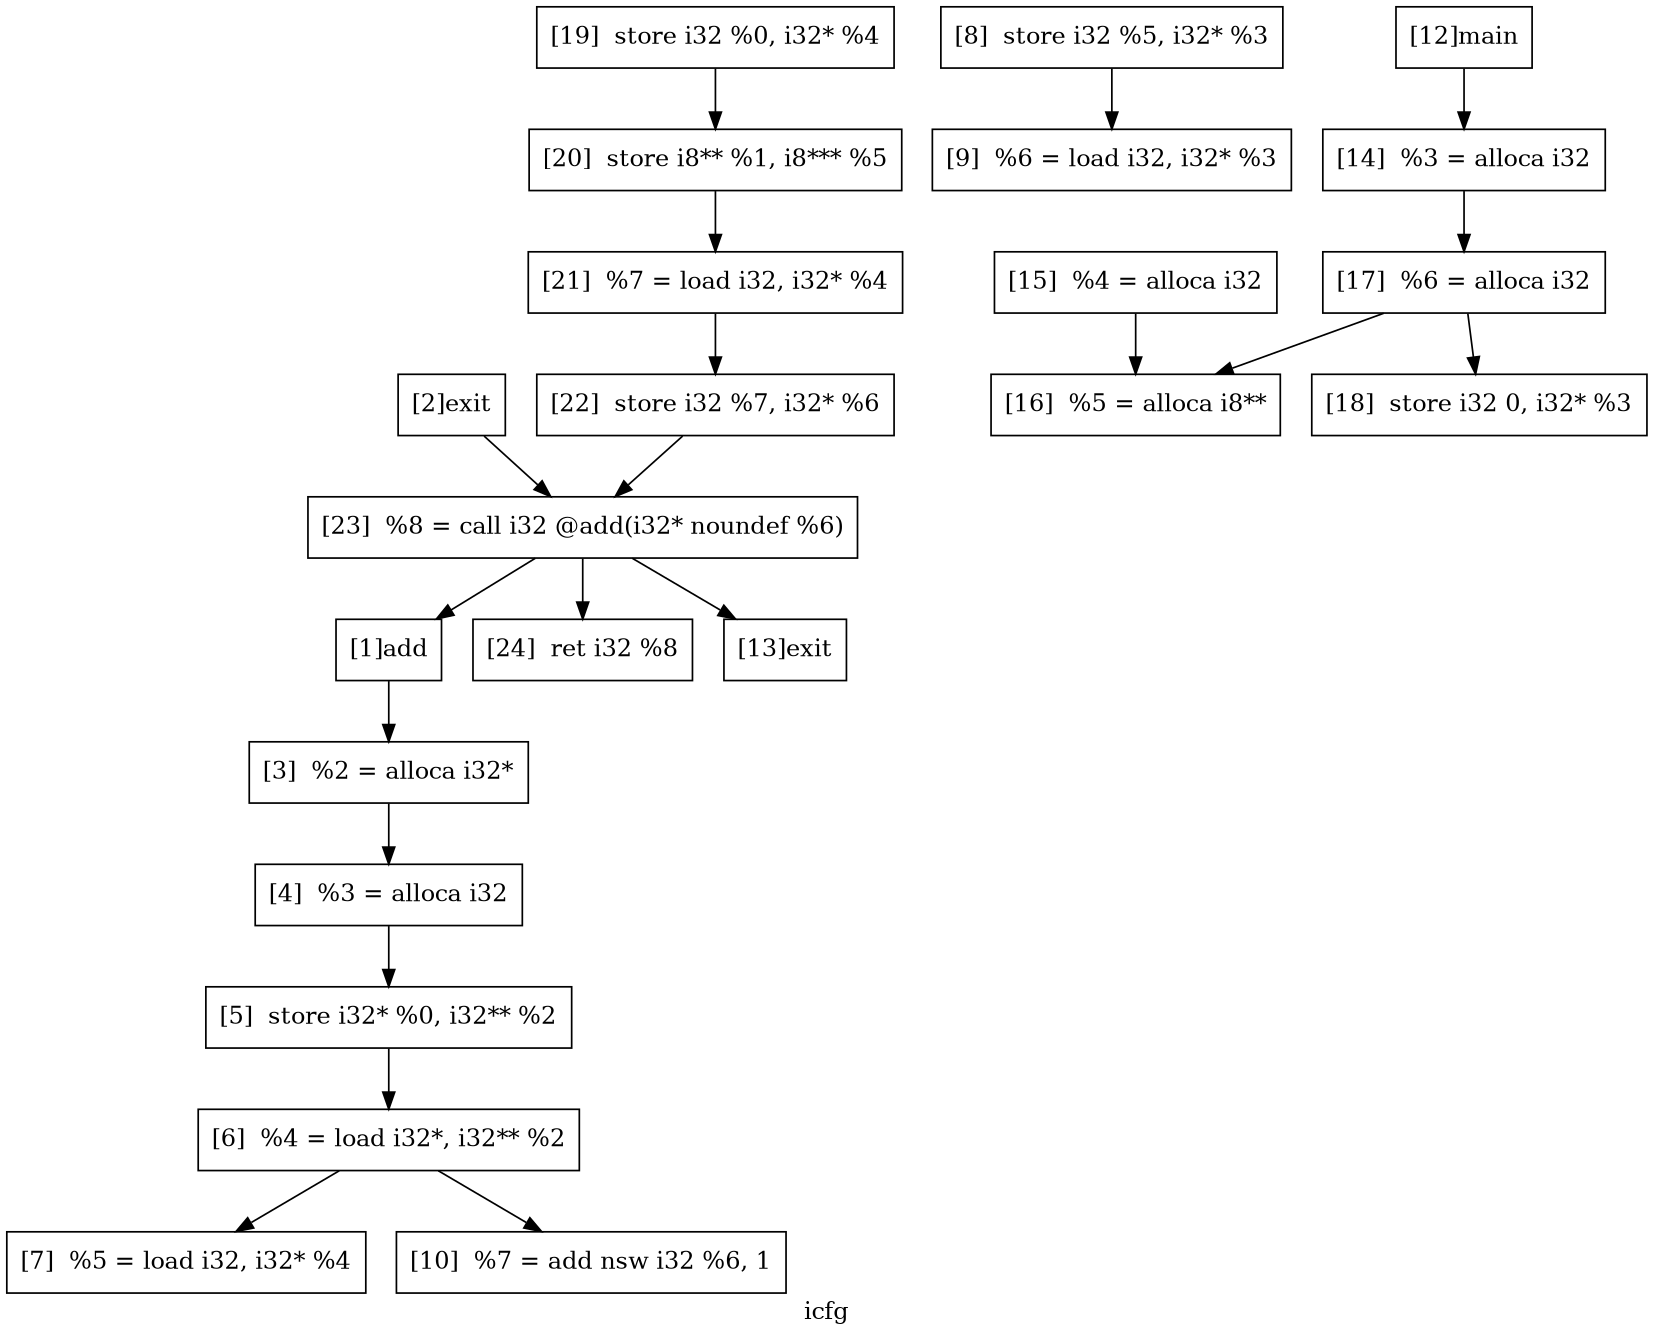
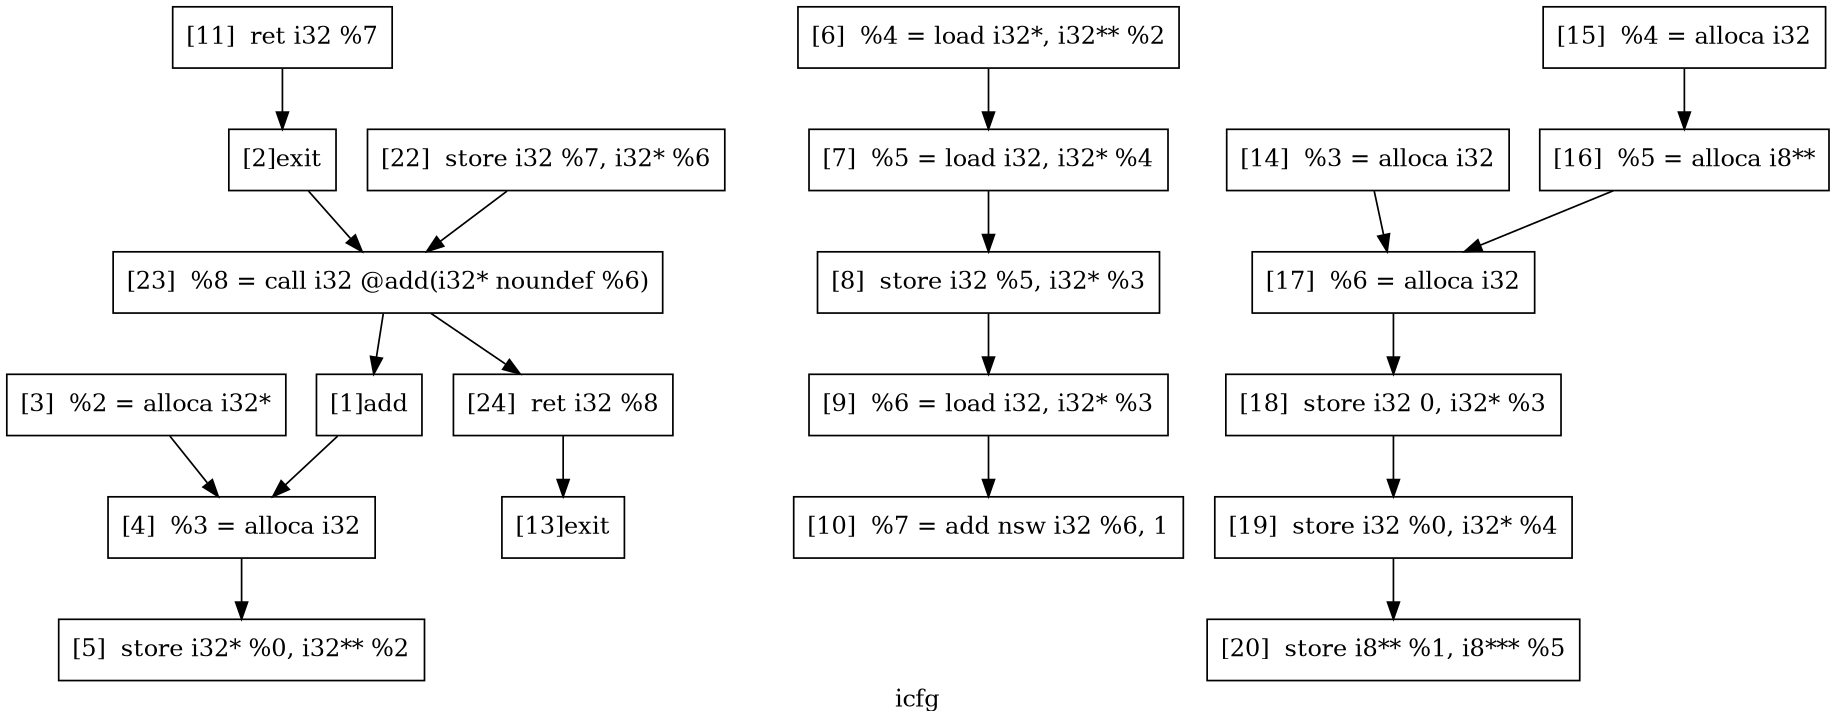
none -> (282, 37)
(1464, 37) -> none
none -> (989, 213)
(715, 282) -> none
(1308, 341) -> (1547, 218)
none -> (1393, 458)
(676, 584) -> (563, 458)
(389, 703) -> (312, 460)
(389, 1070) -> none
(482, 1197) -> (989, 458)
